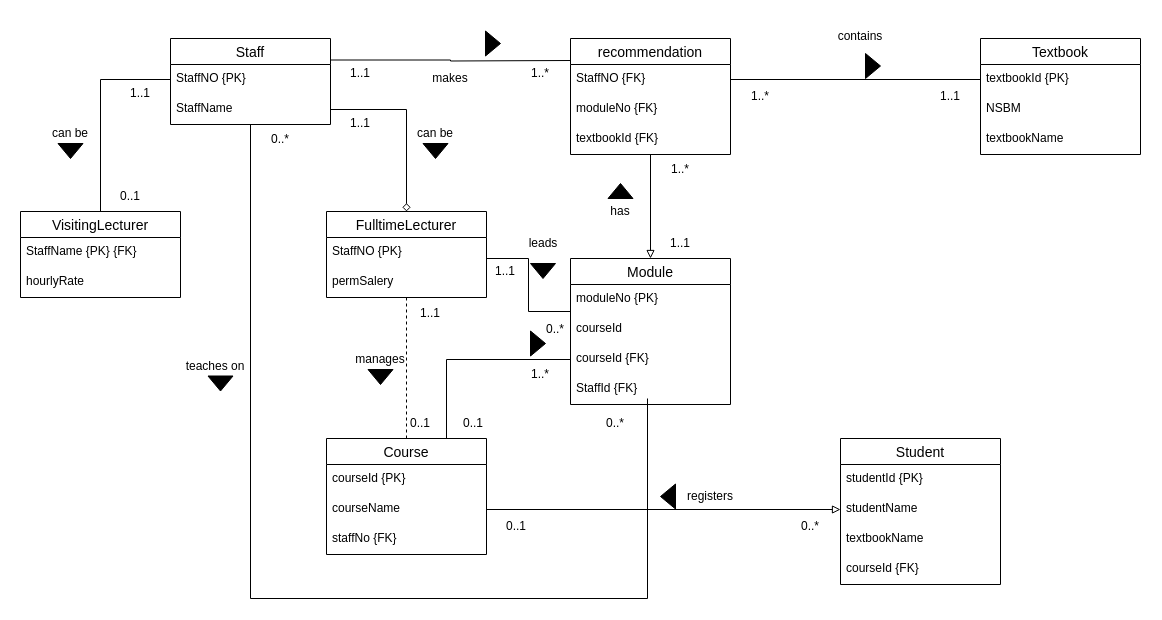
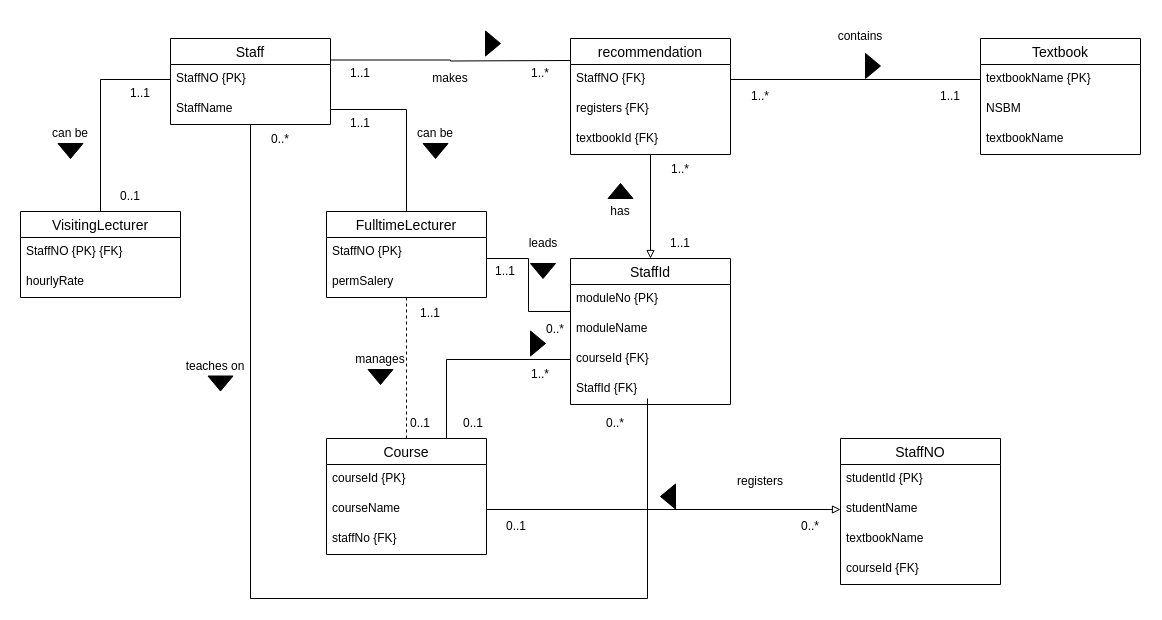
(1035, 78) -> (1042, 78)
(617, 108) -> (620, 108)
(407, 203) -> (407, 205)
(87, 251) -> (80, 251)
(650, 272) -> (650, 272)
(603, 328) -> (608, 328)
(920, 452) -> (920, 452)
(711, 497) -> (761, 482)
